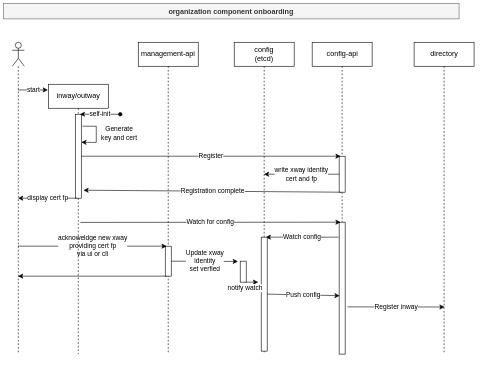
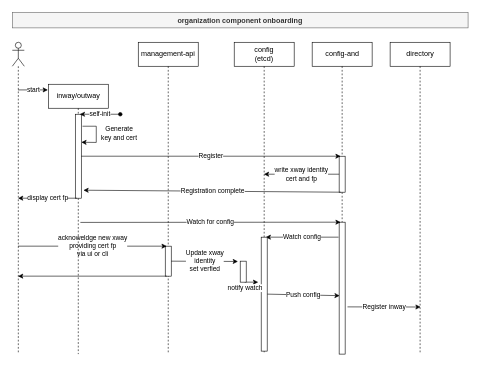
(231, 11) -> (240, 20)
(343, 54) -> (343, 54)
(444, 198) -> (420, 198)
